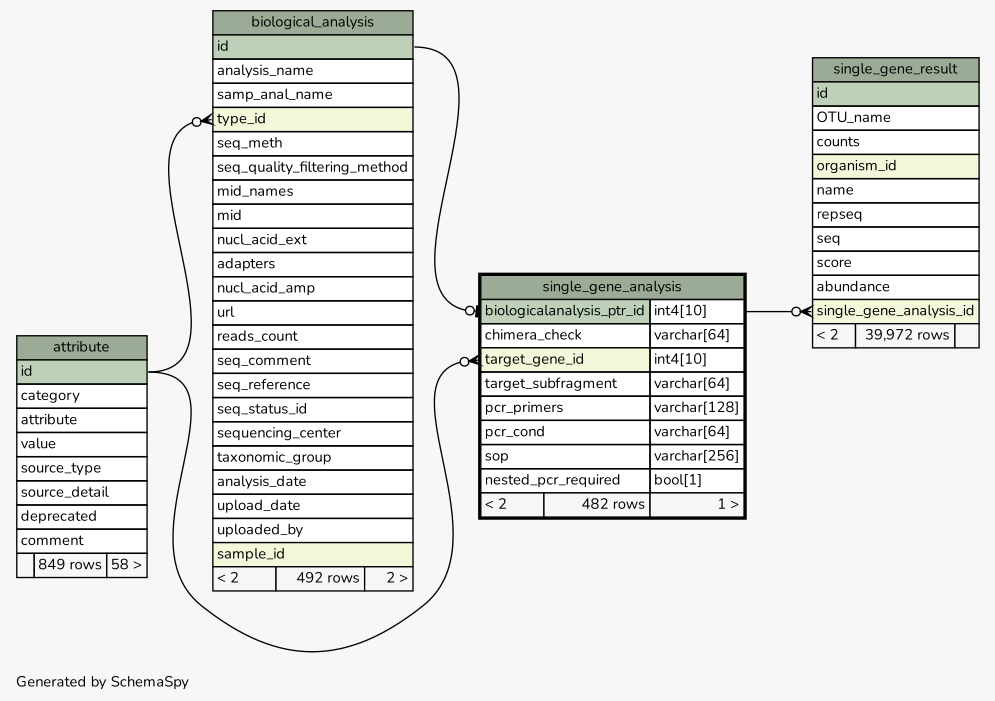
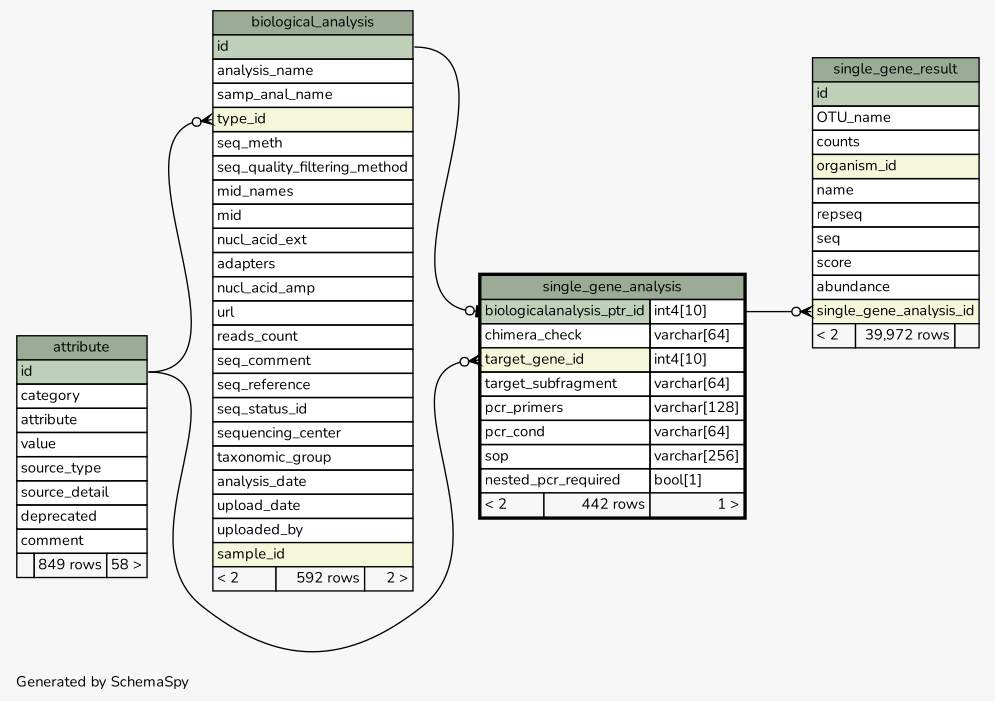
(614, 504) -> (614, 504)
(328, 578) -> (328, 578)
